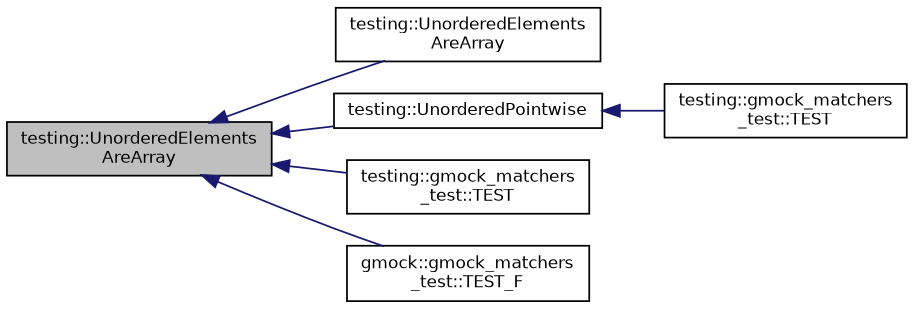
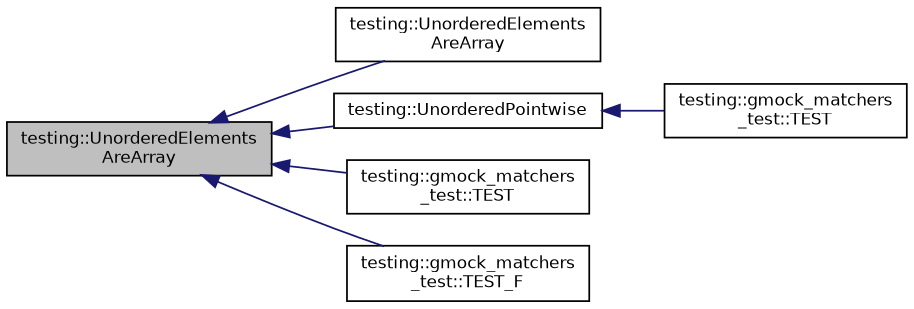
(468, 273) -> (468, 273)
